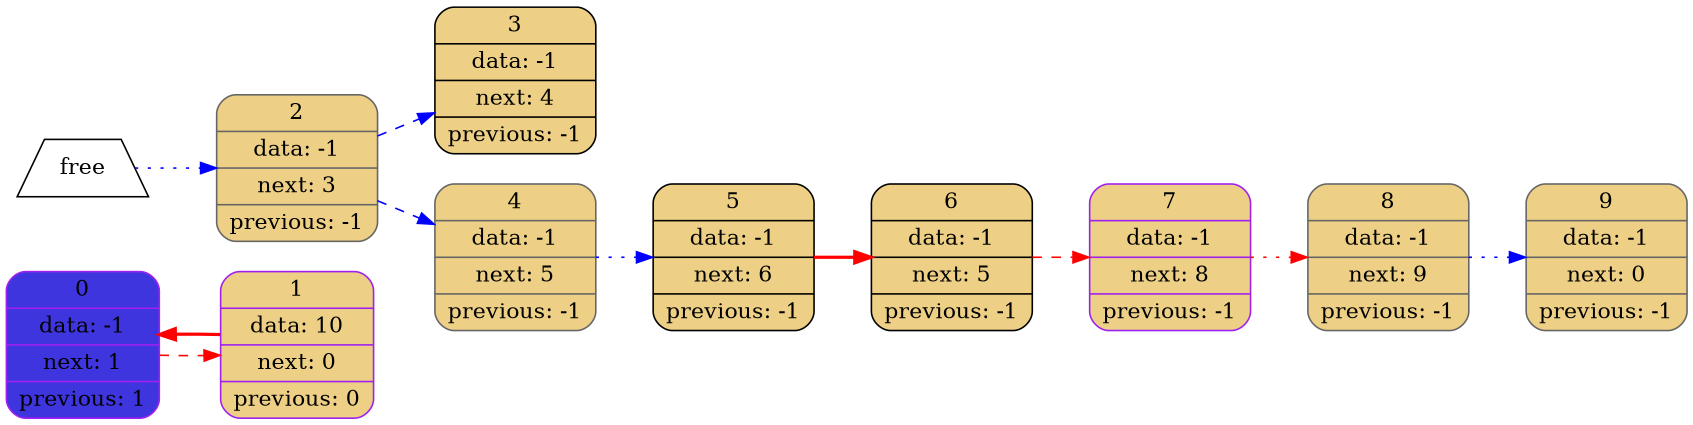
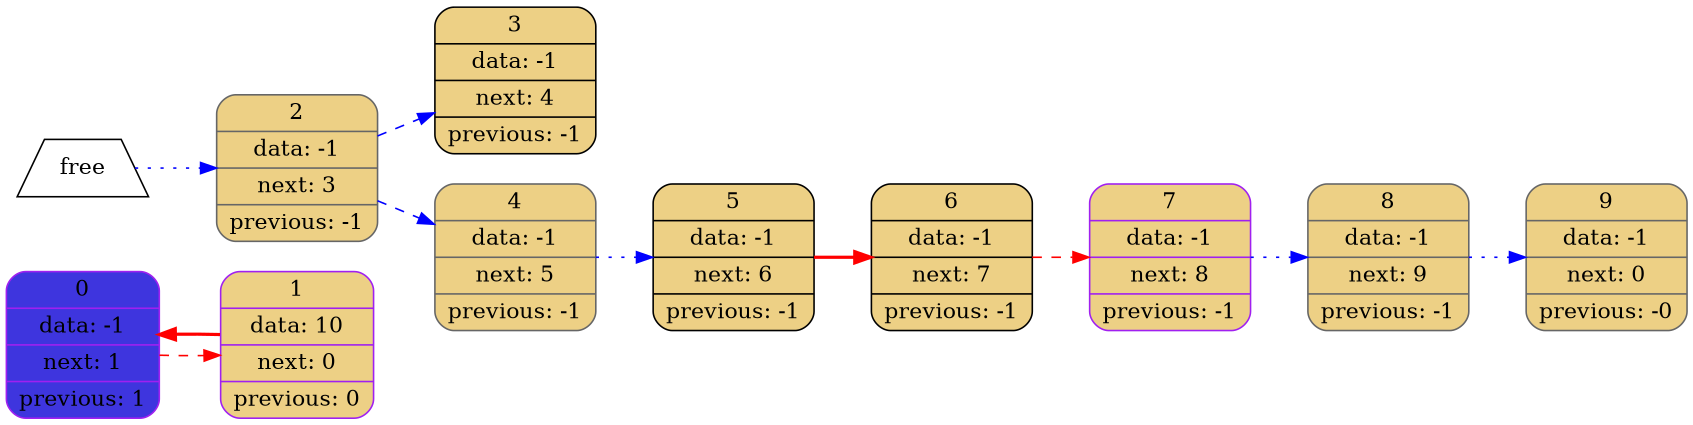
(1271, 257) -> (1271, 257)
(952, 275) -> (952, 275)
(1607, 311) -> (1607, 311)
